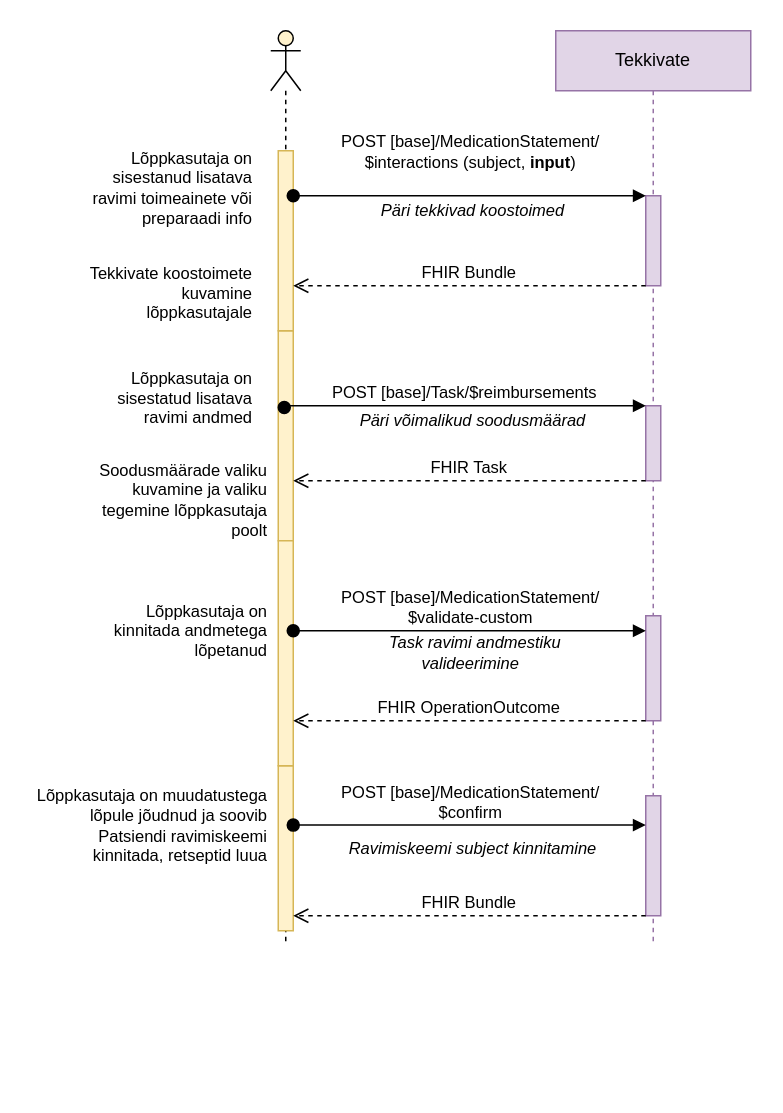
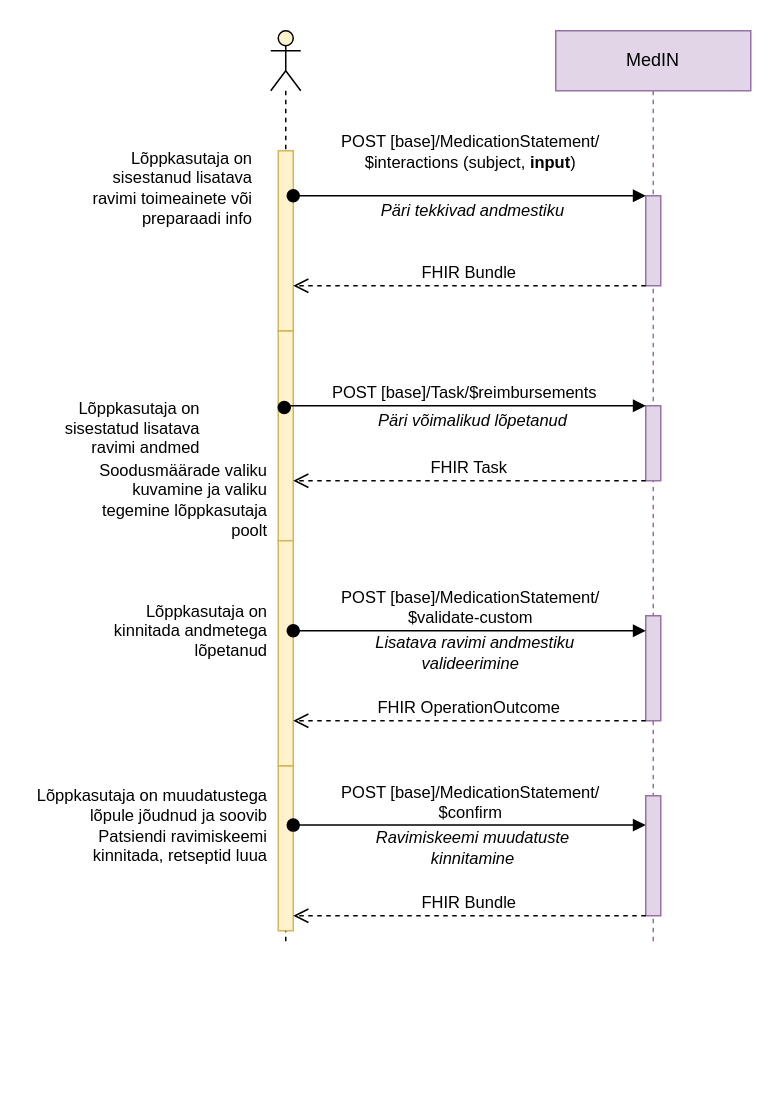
(653, 61) -> (653, 61)
(473, 211) -> (473, 211)
(166, 293) -> none
(166, 398) -> (113, 428)
(473, 421) -> (473, 421)
(473, 653) -> (473, 653)
(473, 848) -> (473, 848)
